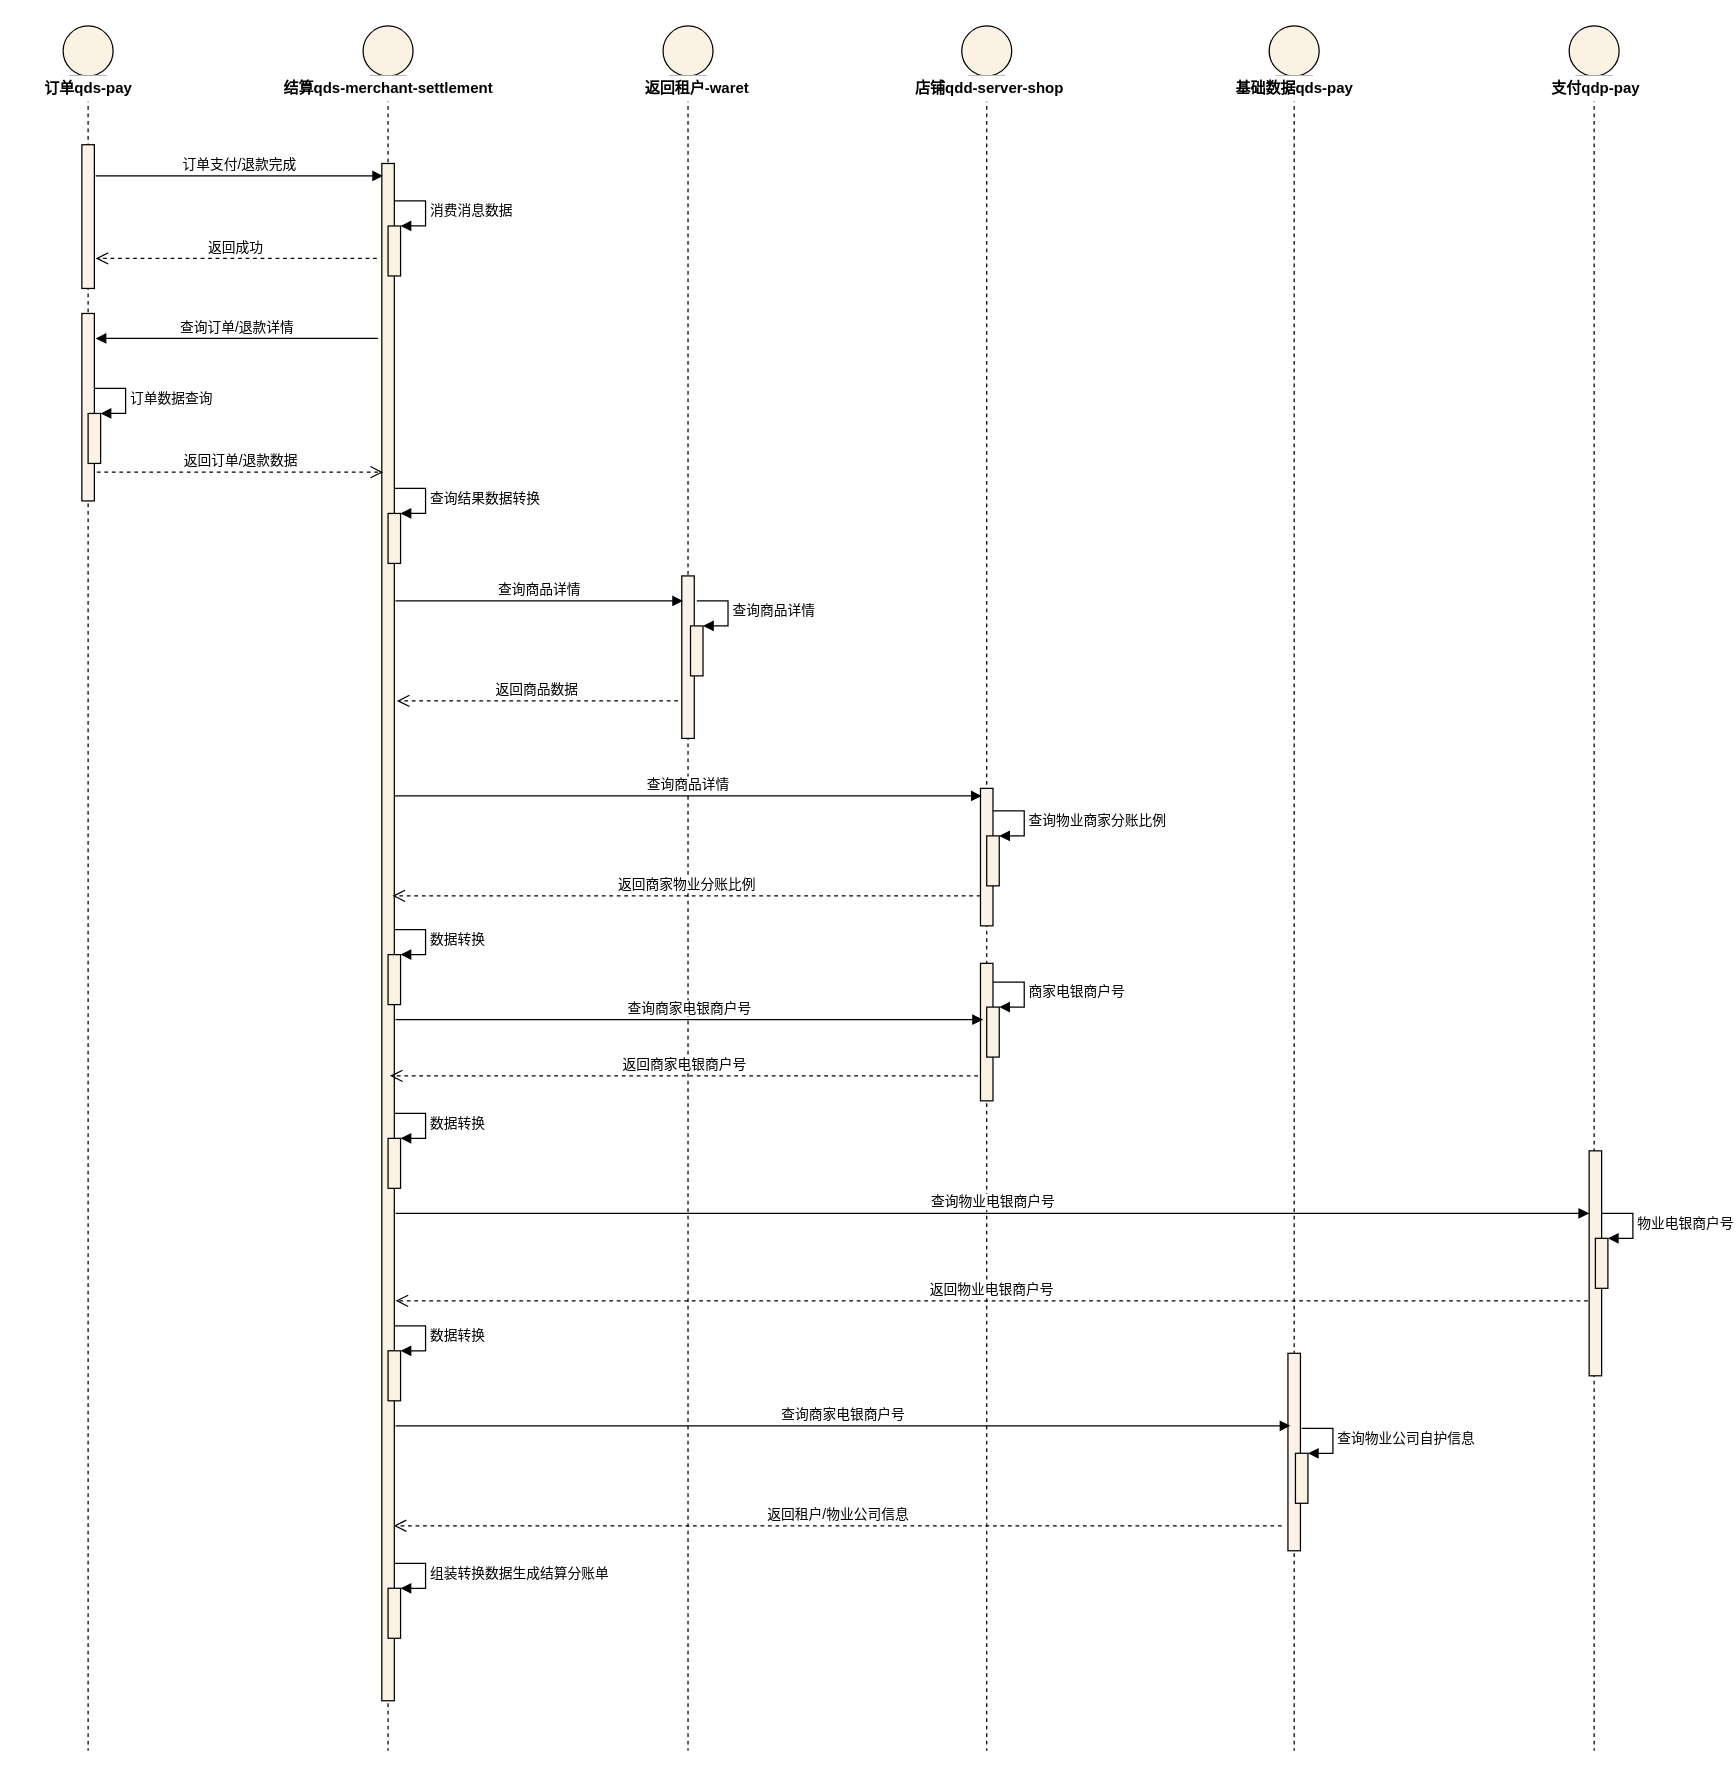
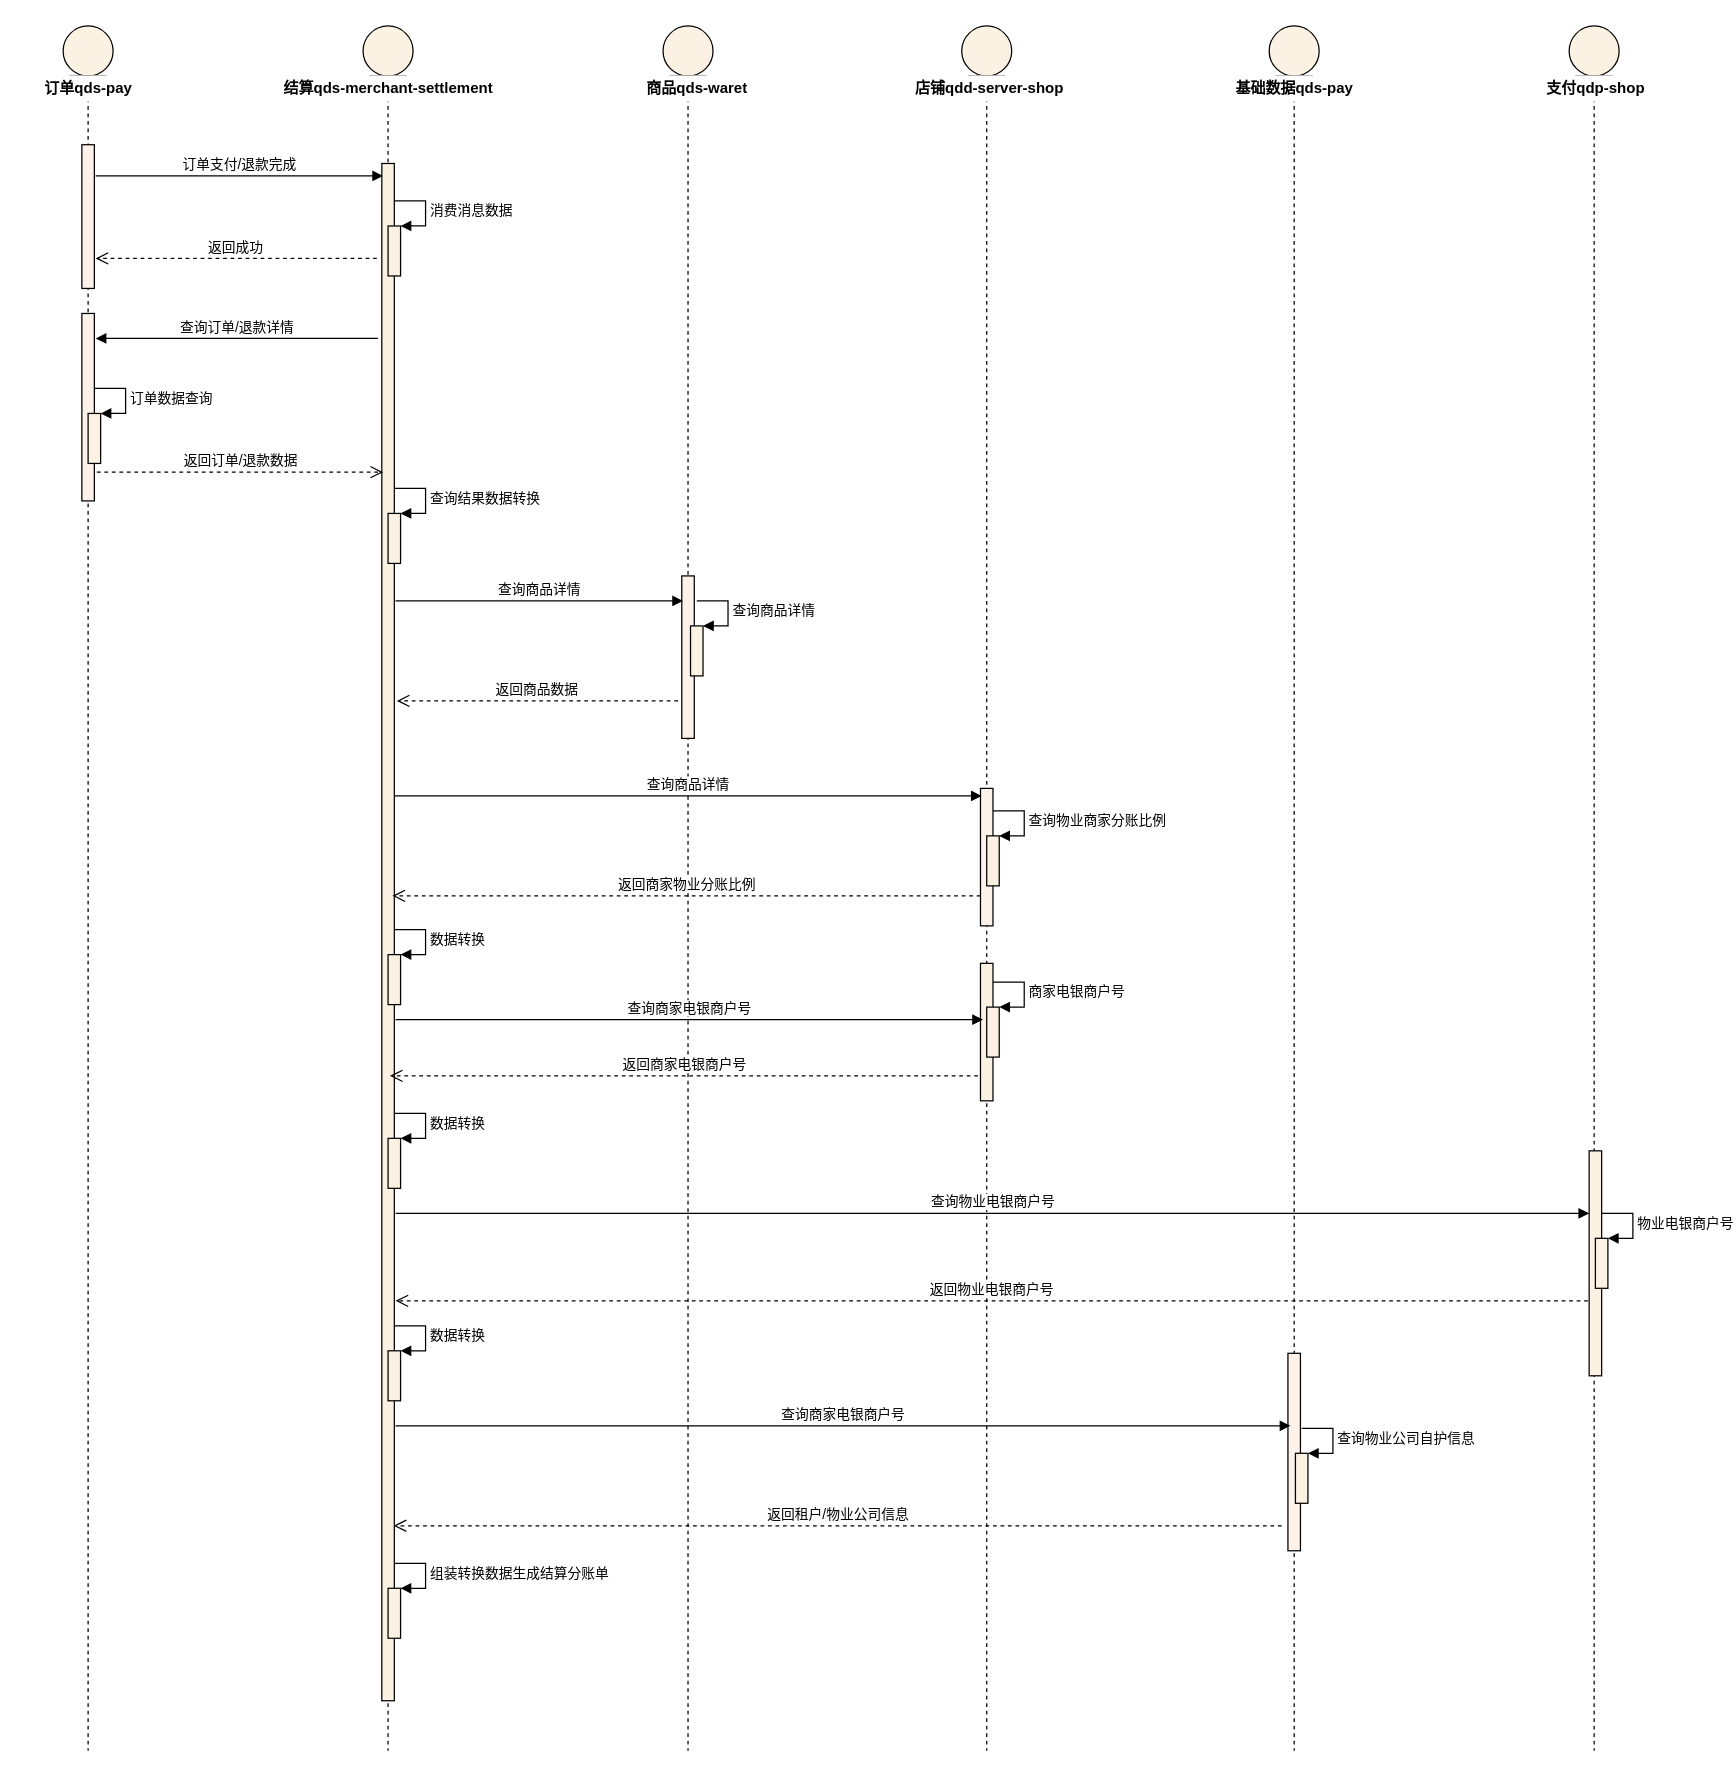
(698, 88) -> (698, 88)
(1596, 88) -> (1596, 88)
